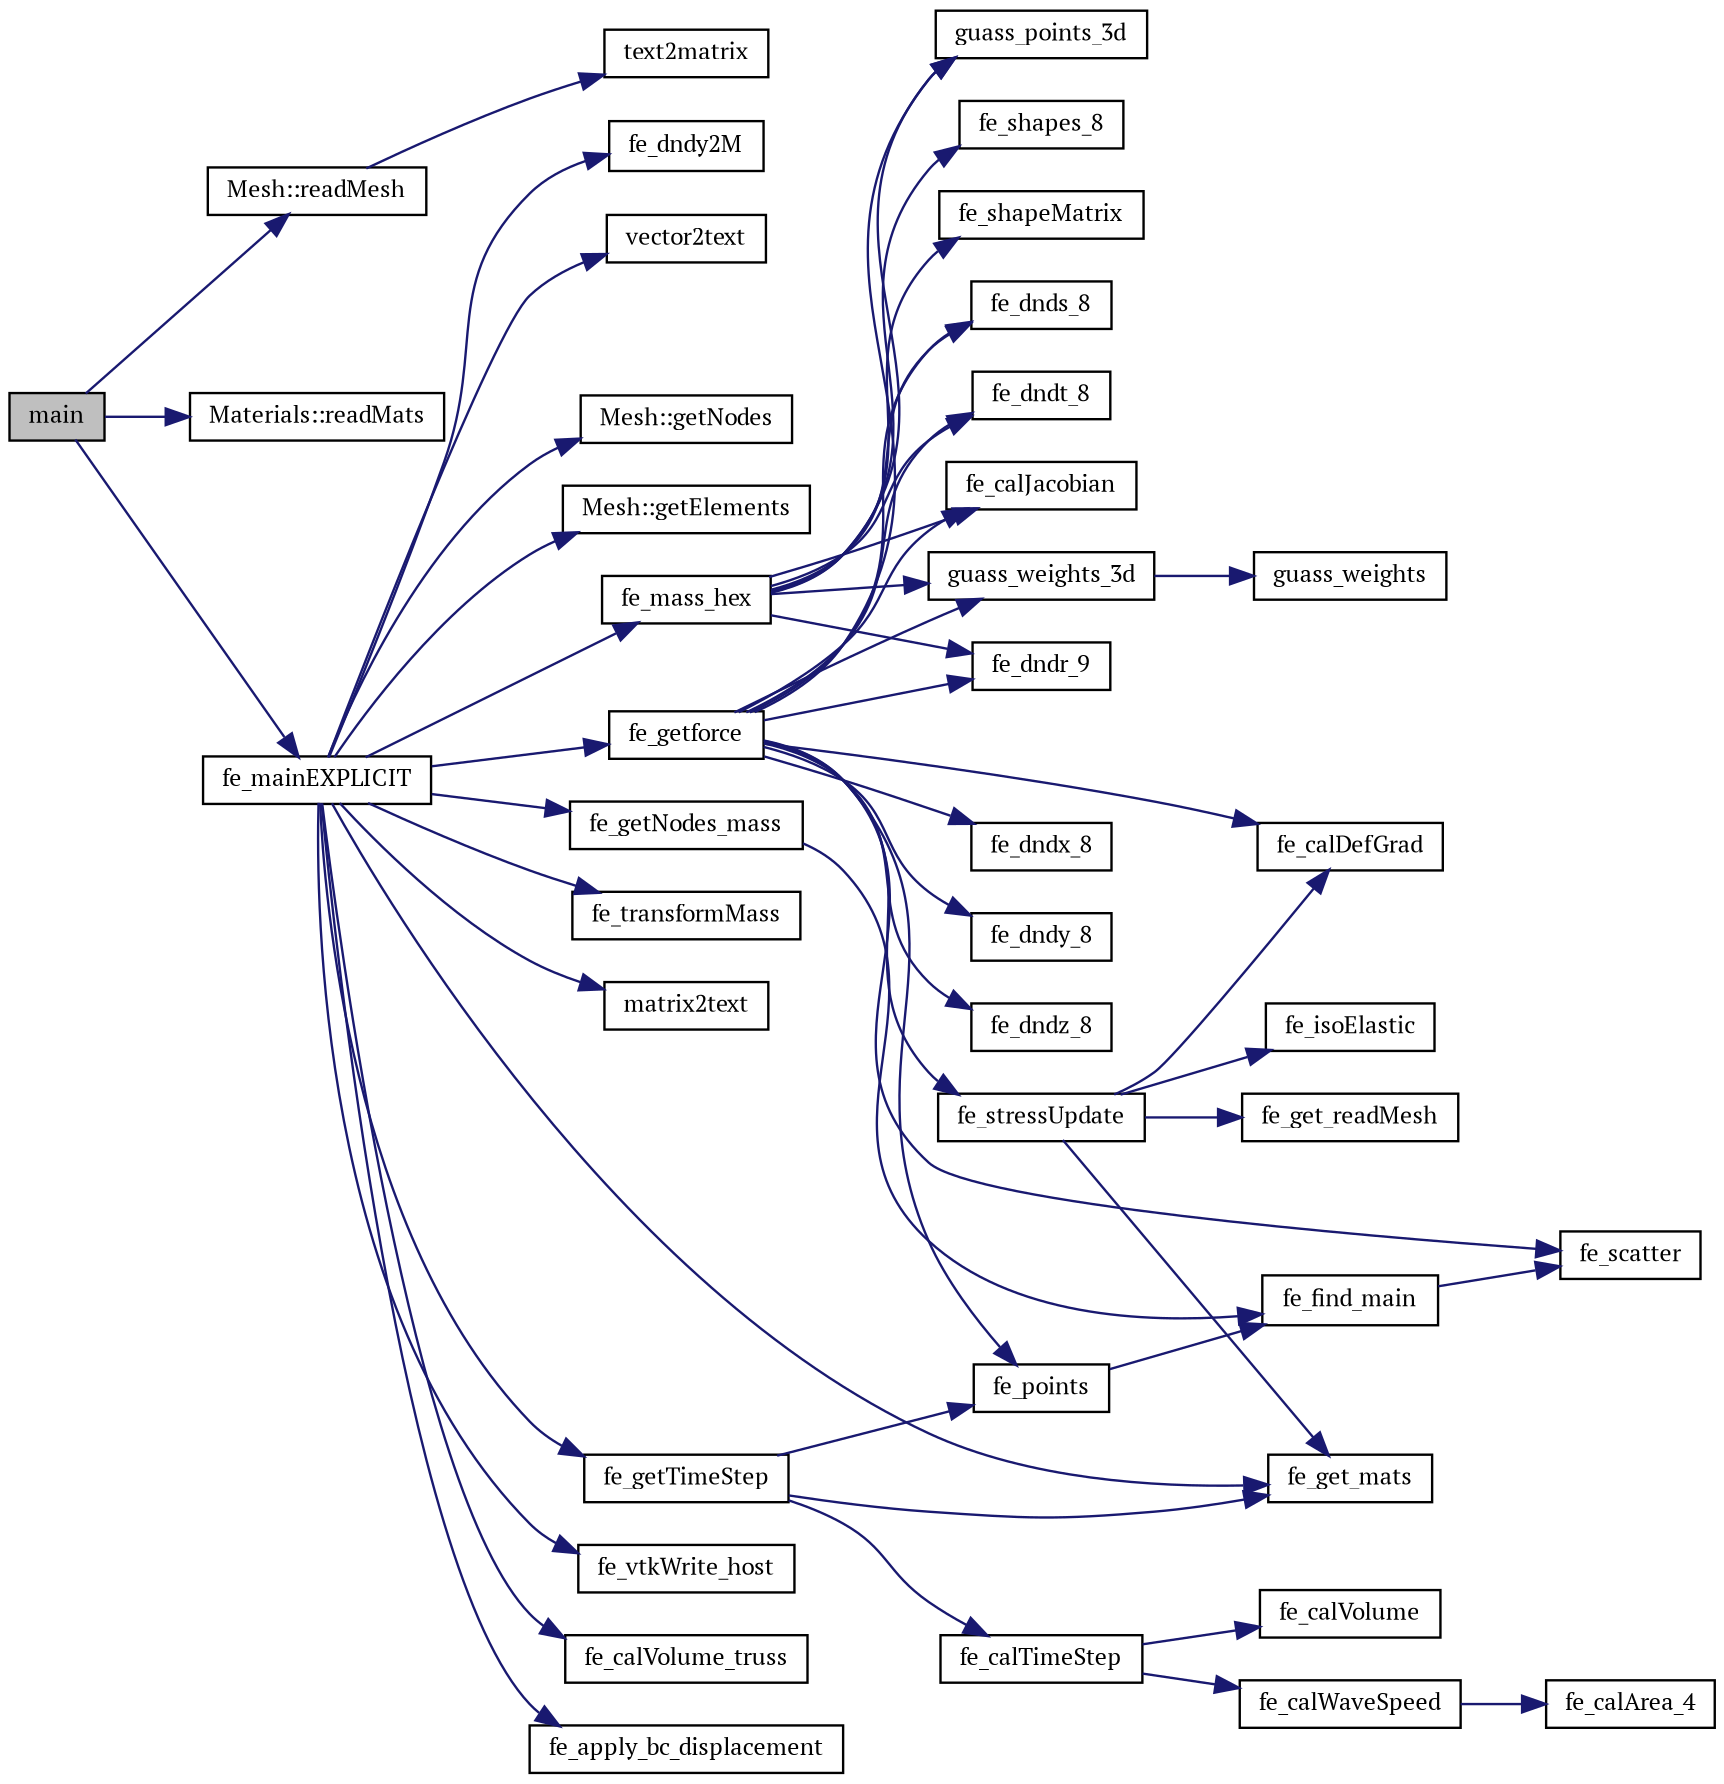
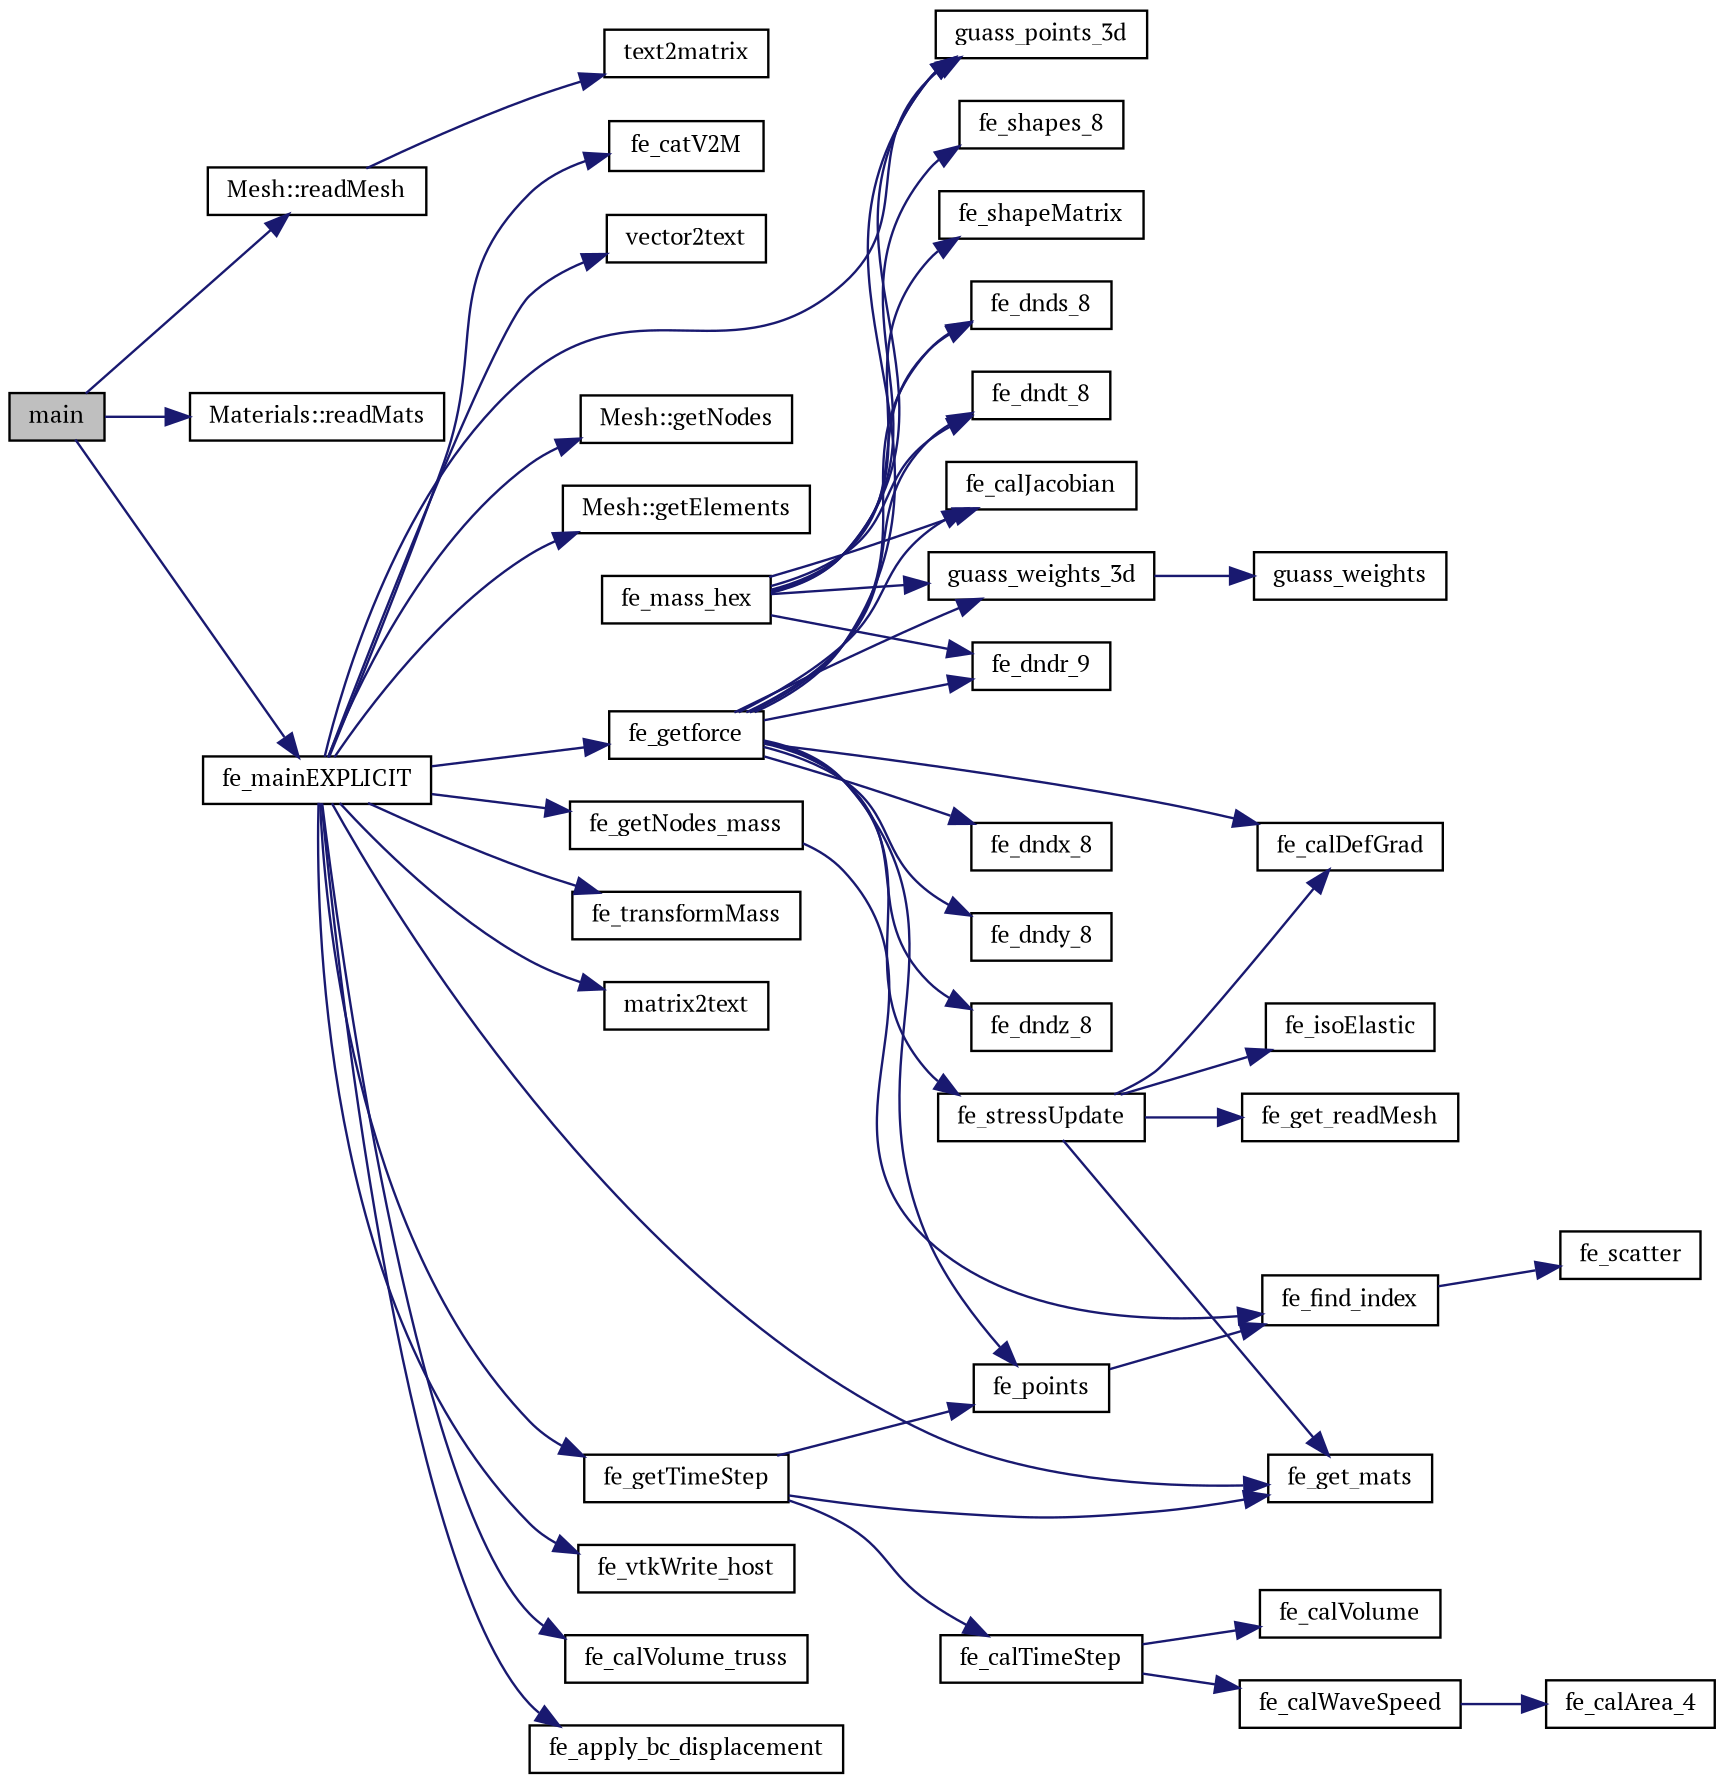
(686, 146) -> (686, 146)
(491, 695) -> (589, 342)
(983, 1183) -> none
(1350, 1300) -> (1350, 1300)
